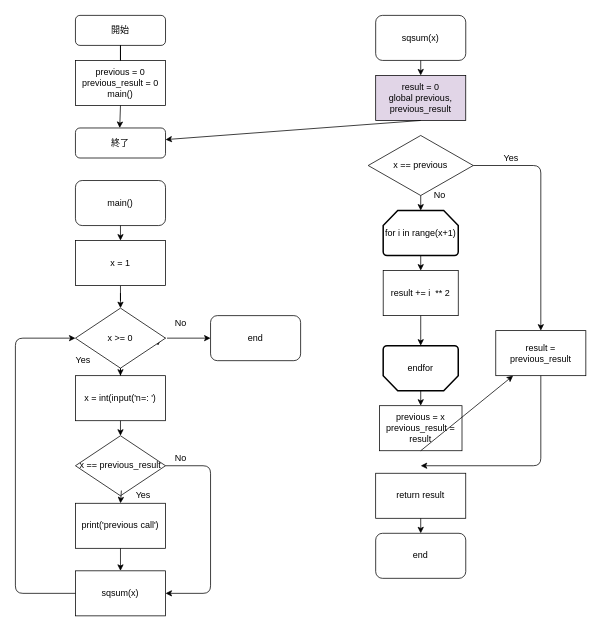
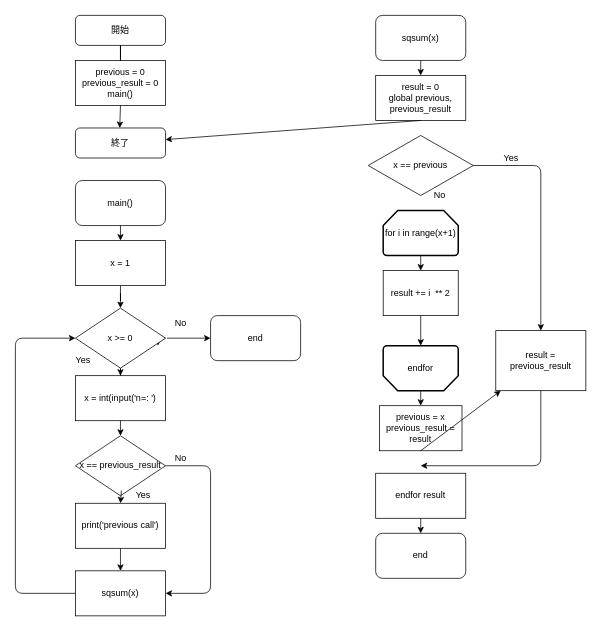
(420, 98) -> (420, 98)
(420, 200) -> none
(540, 353) -> (540, 360)
(420, 495) -> (420, 495)
